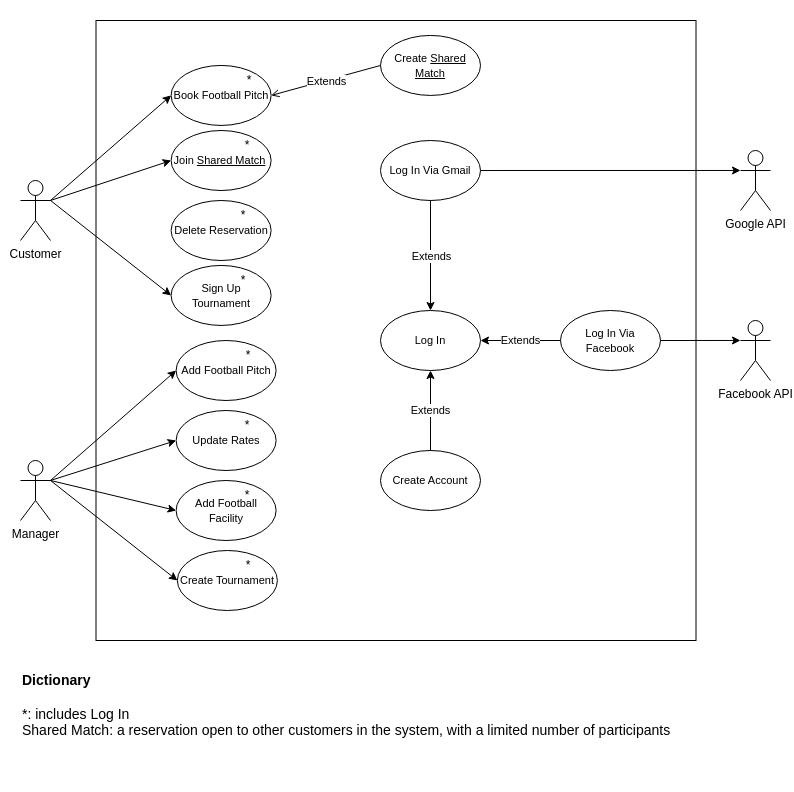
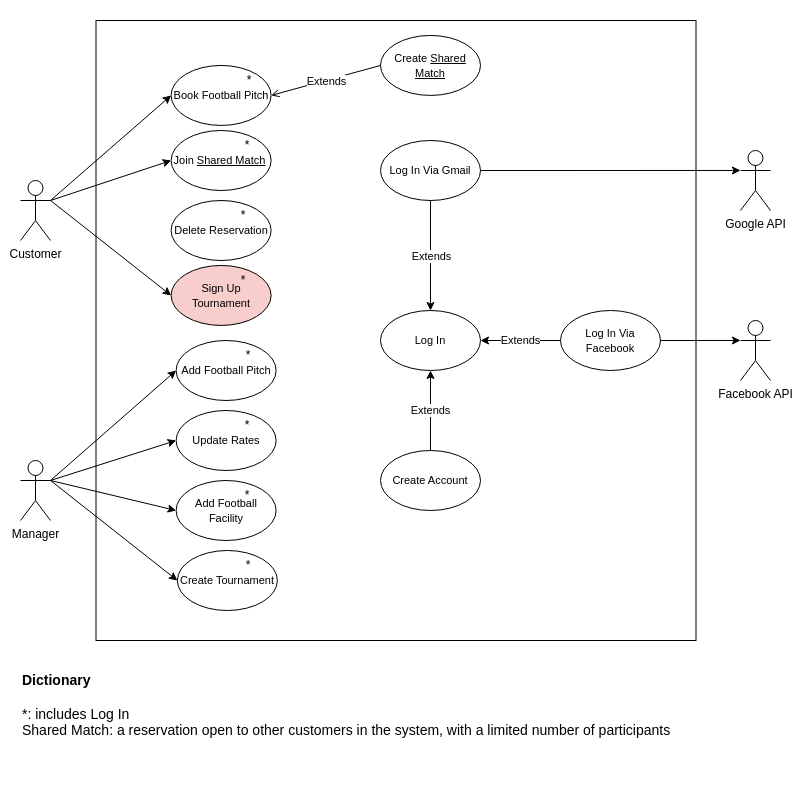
(221, 295) -> (221, 295)
